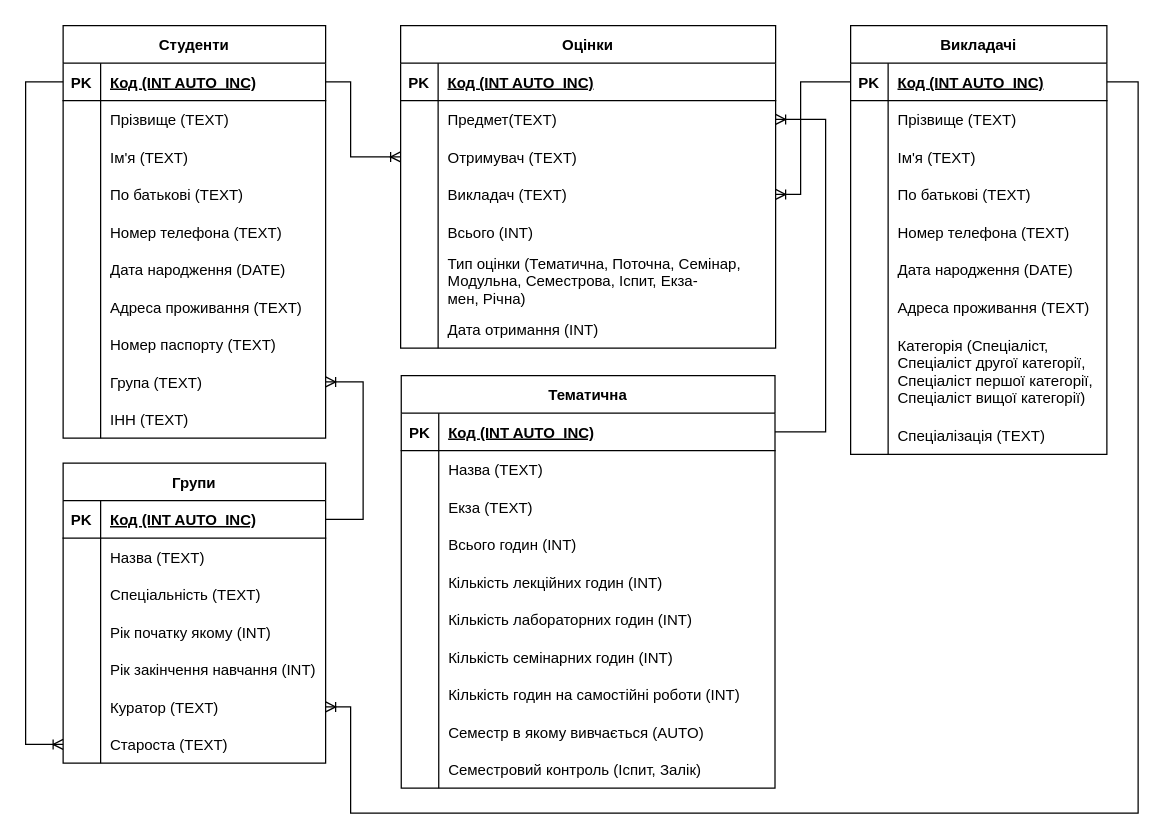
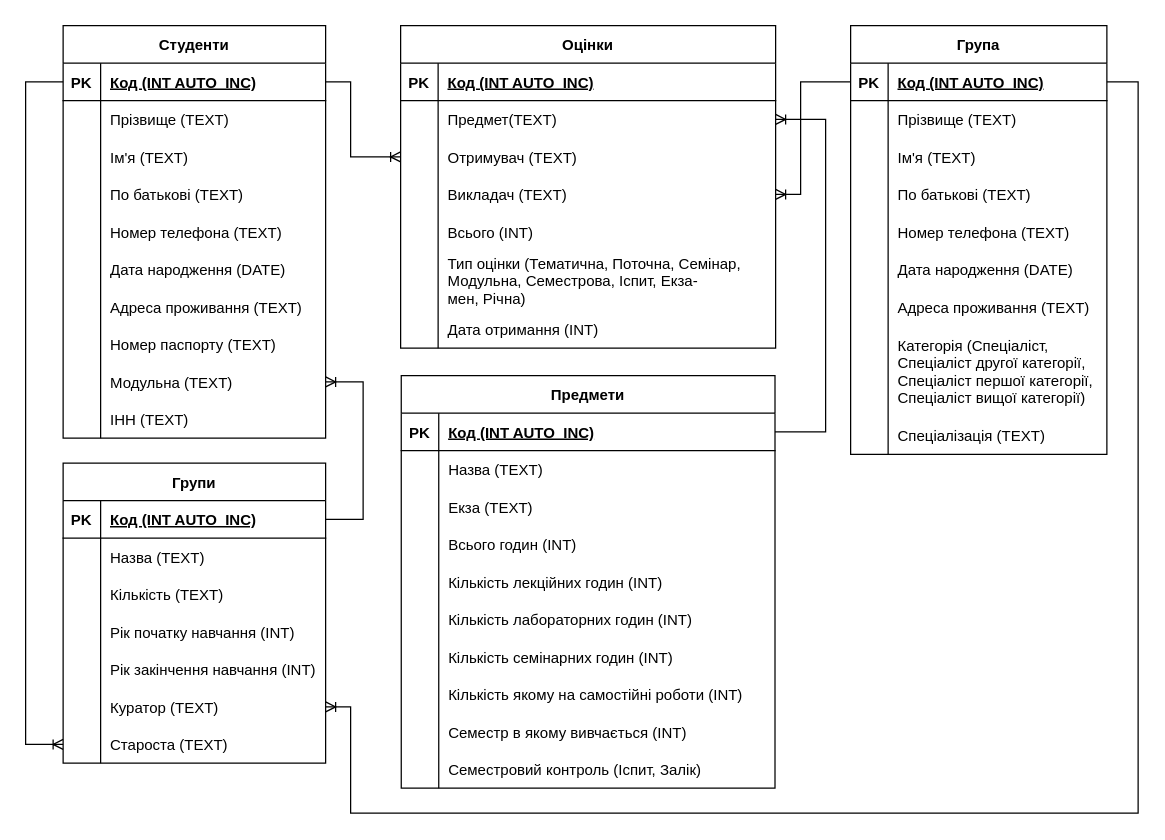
(978, 45) -> (978, 45)
(158, 383) -> (171, 383)
(588, 395) -> (588, 395)
(192, 595) -> (175, 595)
(201, 633) -> (213, 633)
(615, 695) -> (615, 695)
(579, 733) -> (575, 733)
